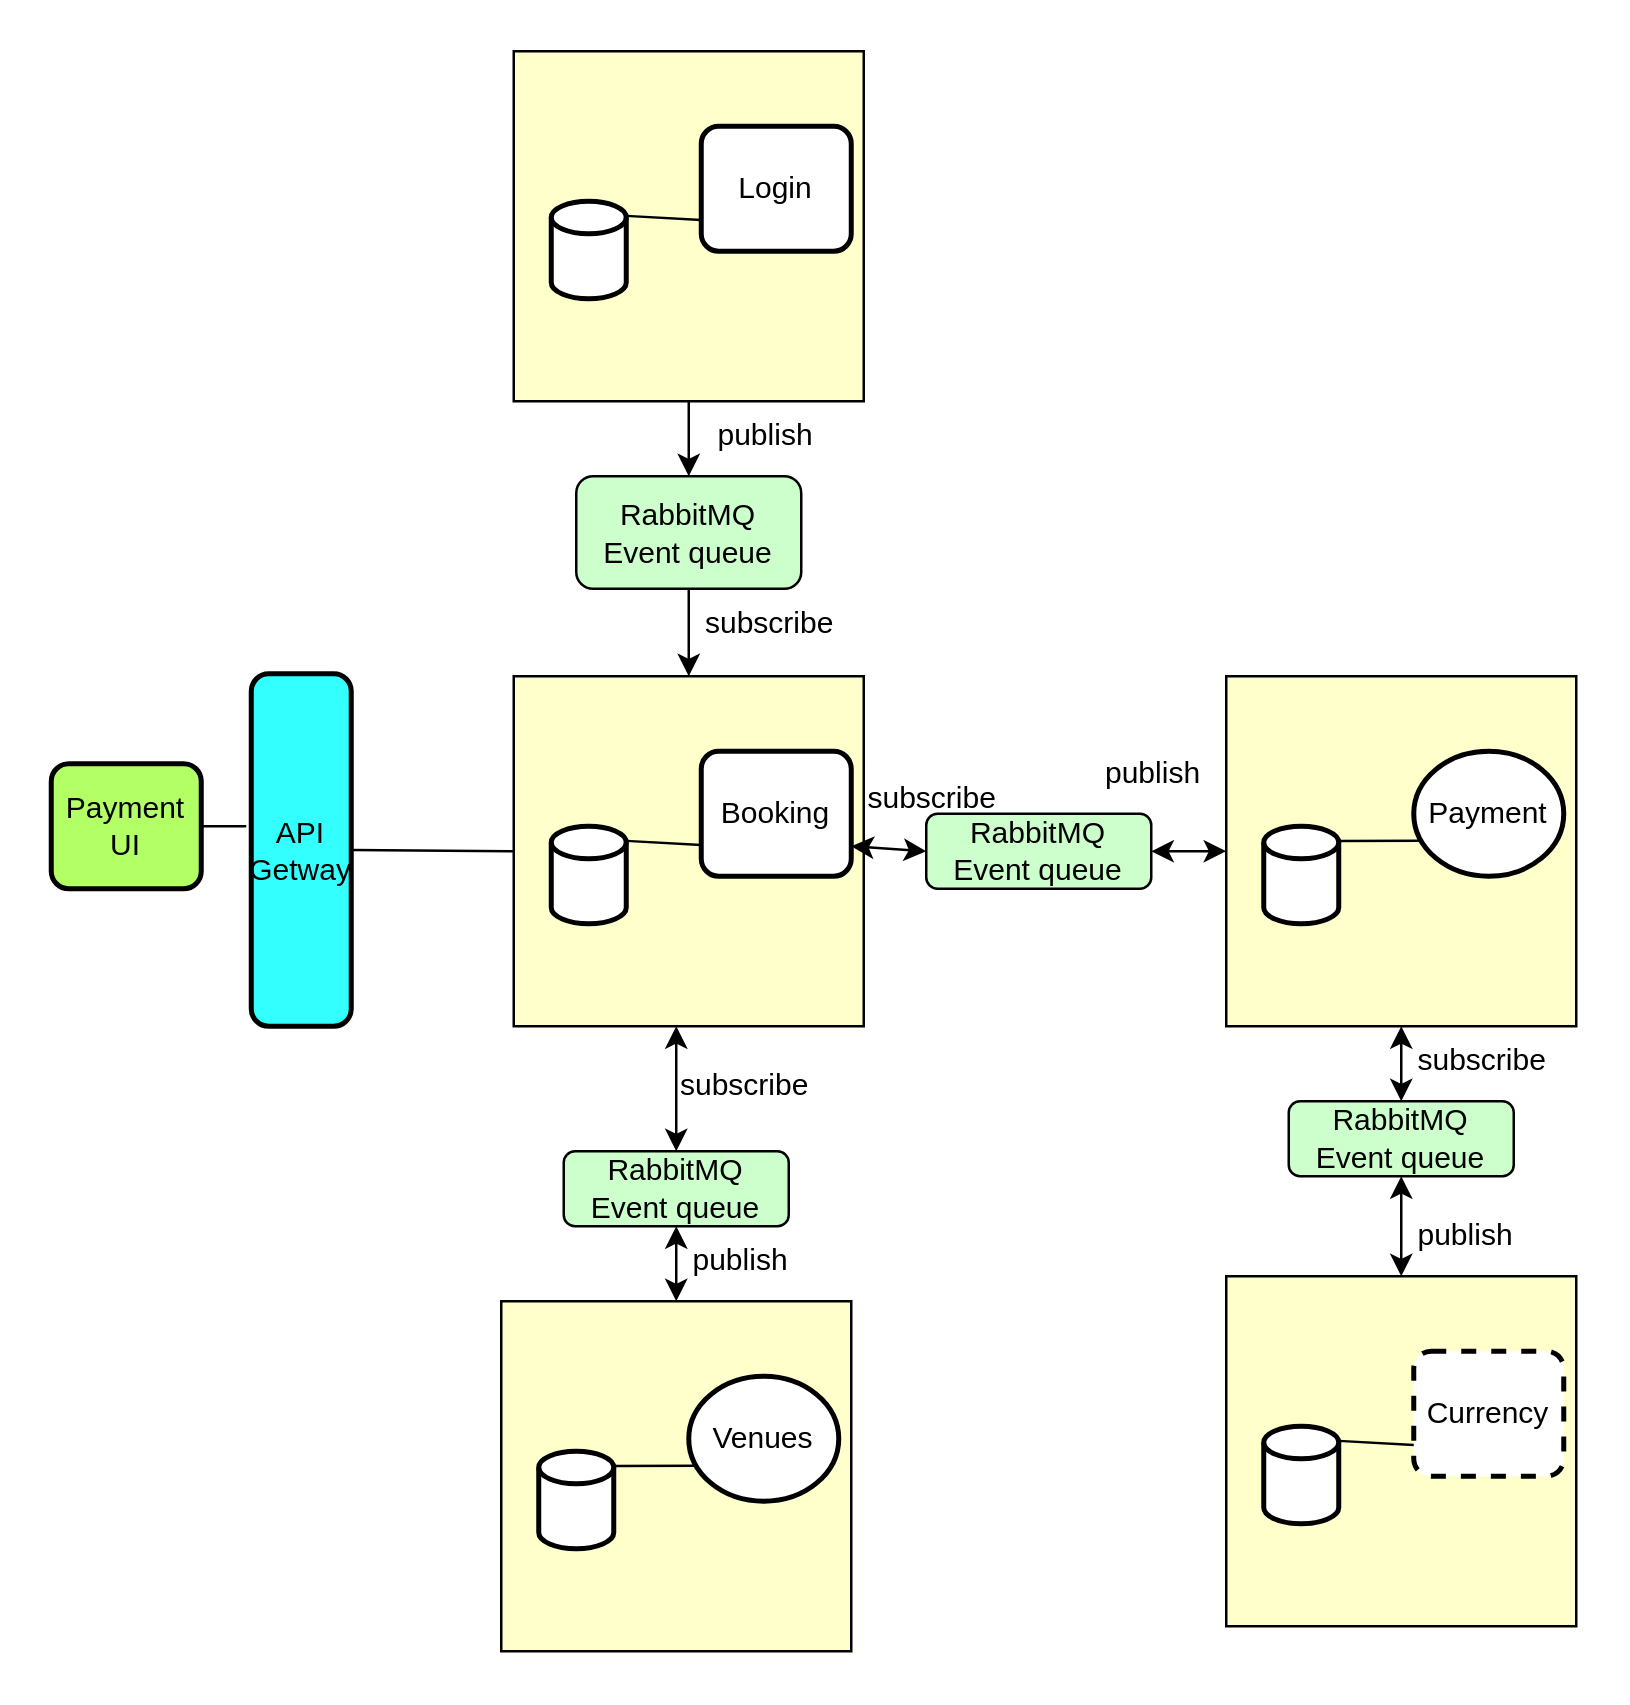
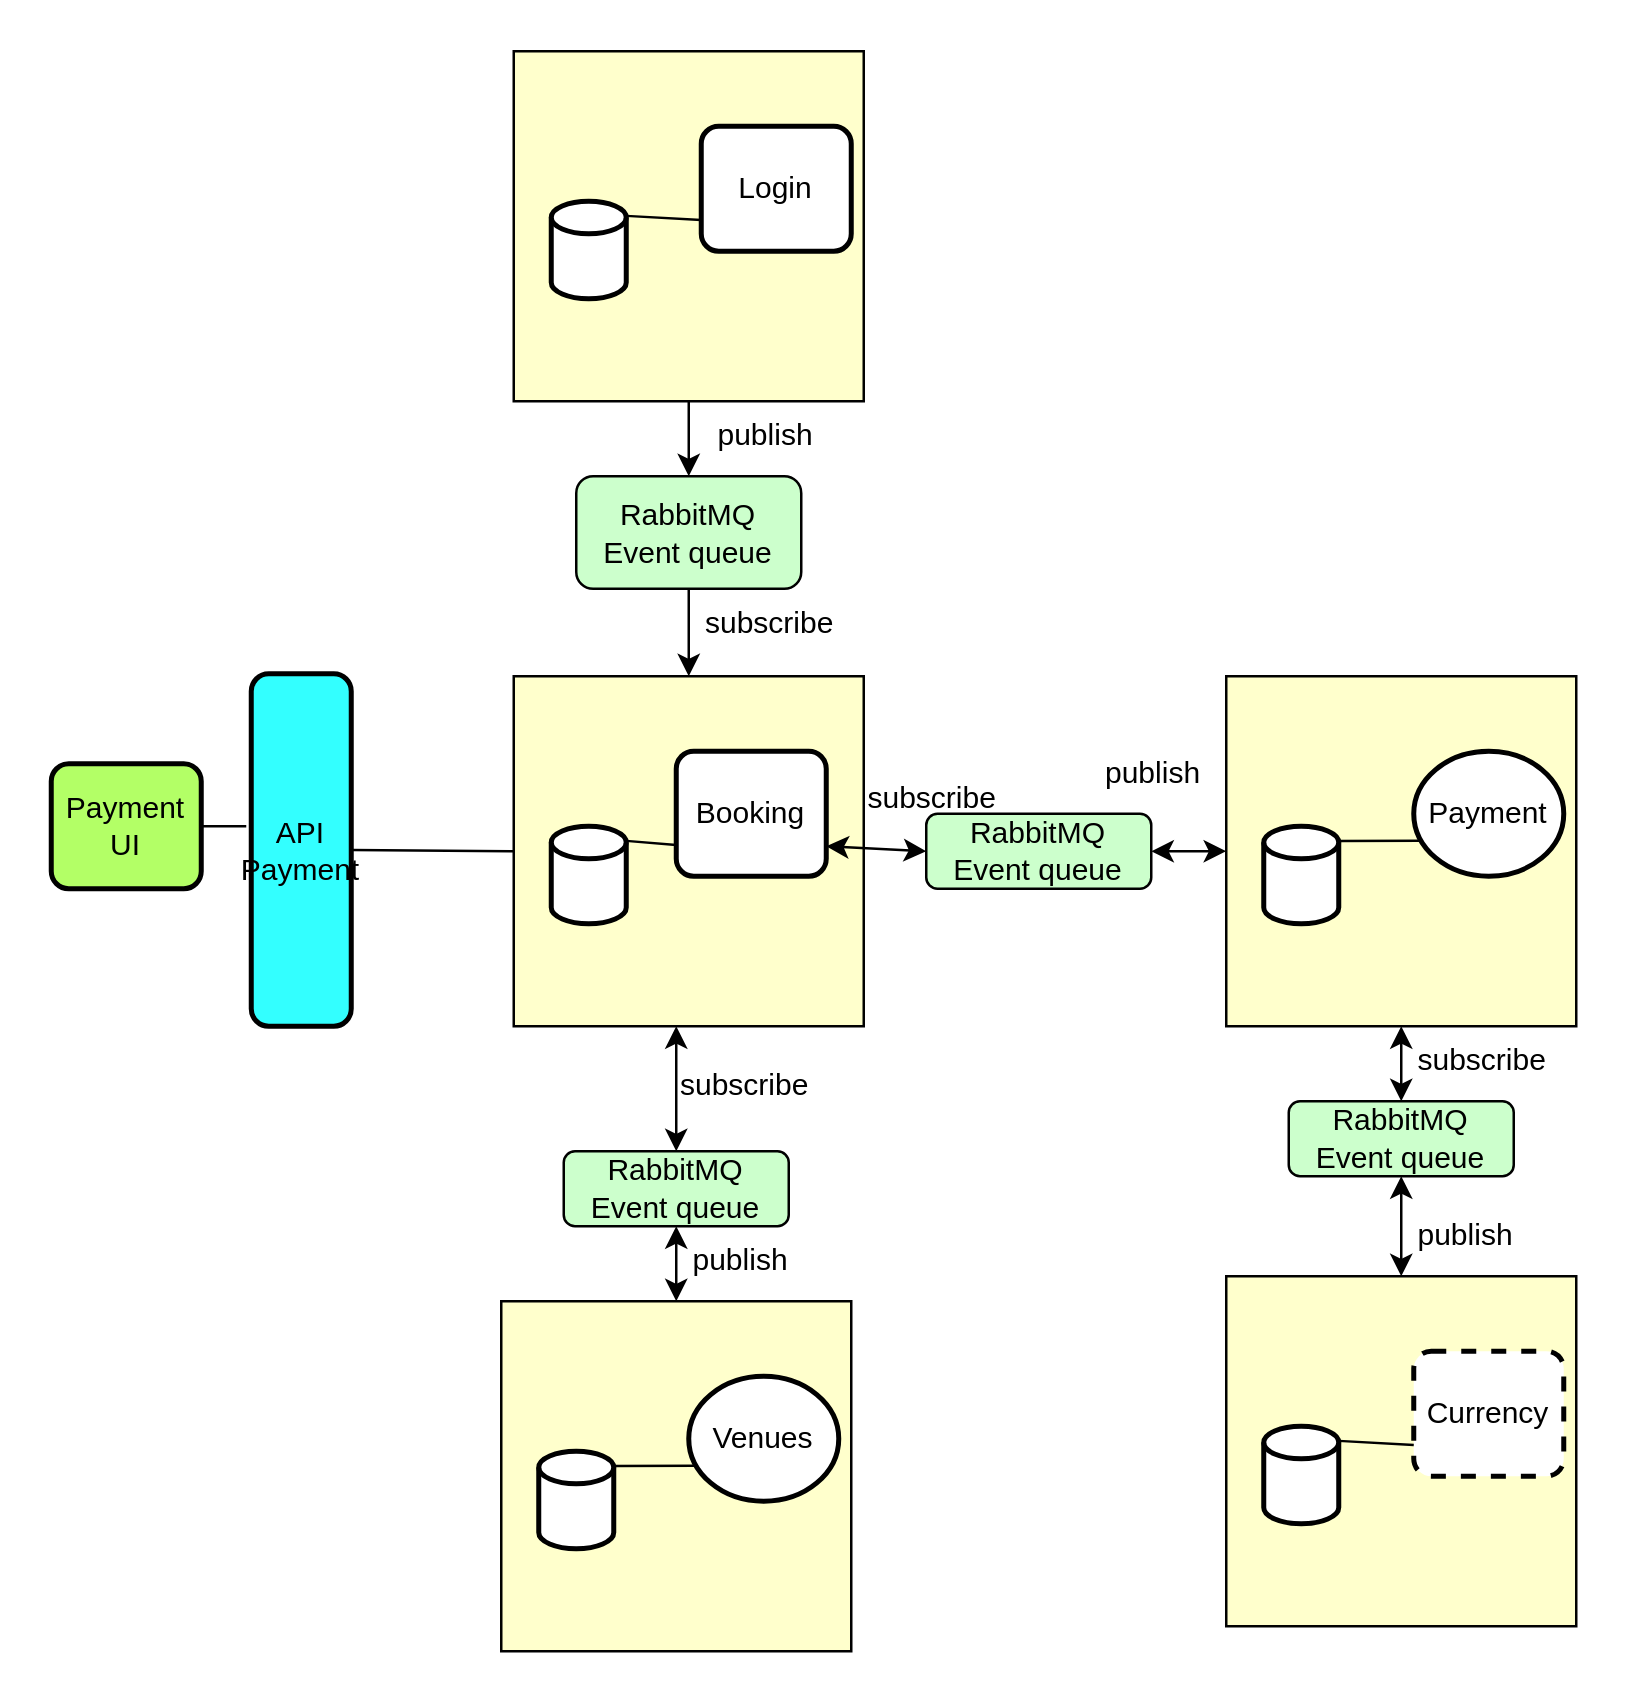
(776, 814) -> (751, 814)
(301, 851) -> (301, 851)
